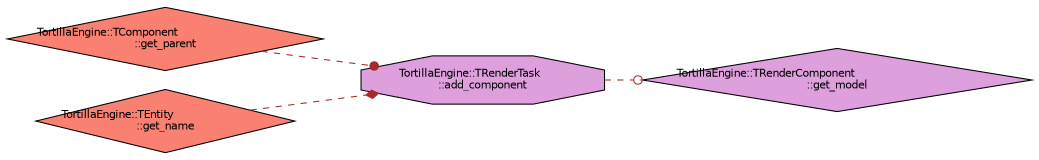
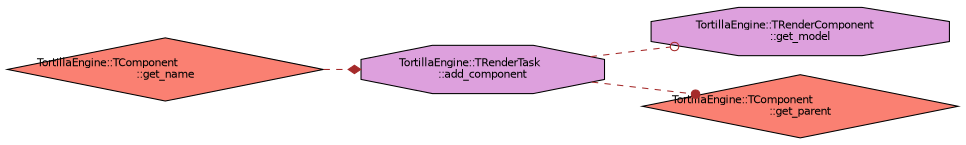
(316, 58) -> (642, 88)
(837, 80) -> (800, 32)
(165, 121) -> (165, 69)
